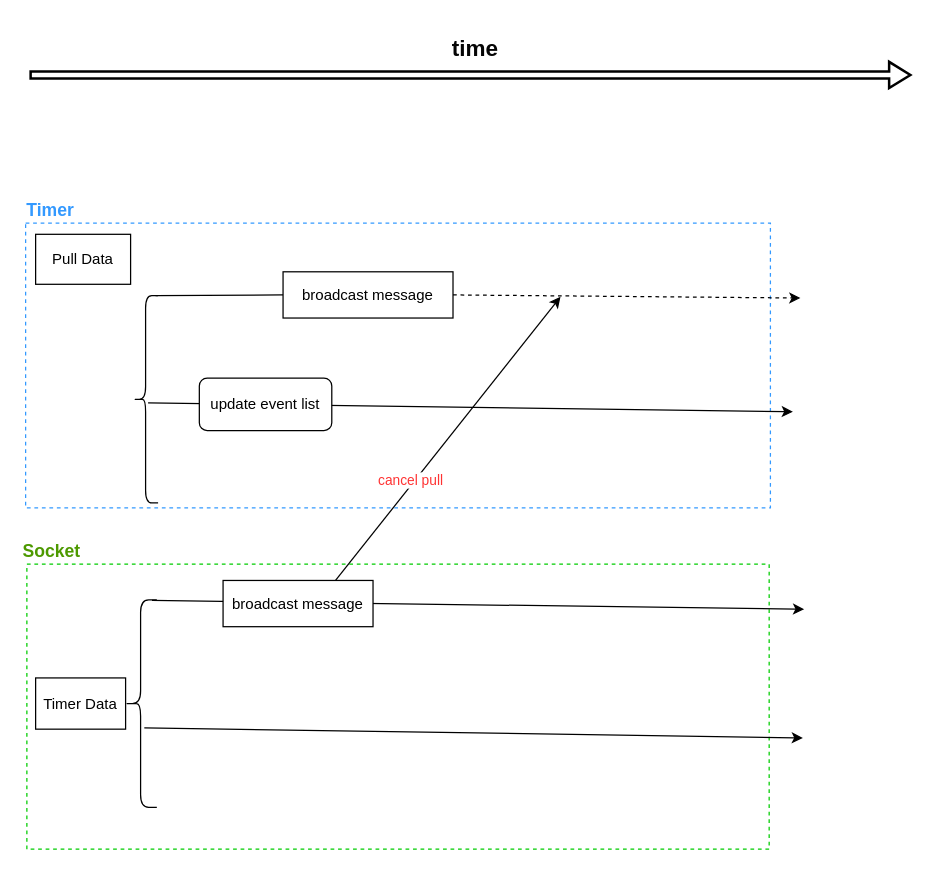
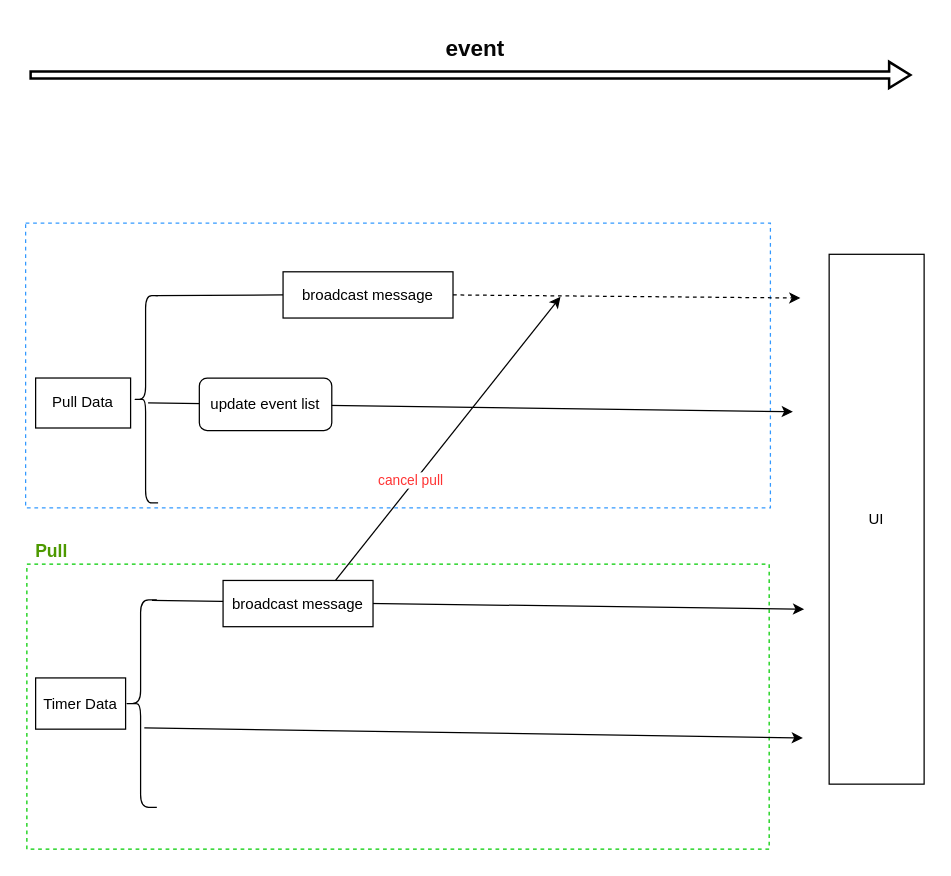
(476, 49) -> (476, 49)
(51, 211) -> none
(83, 259) -> (83, 403)
none -> (877, 519)
(52, 552) -> (52, 552)
